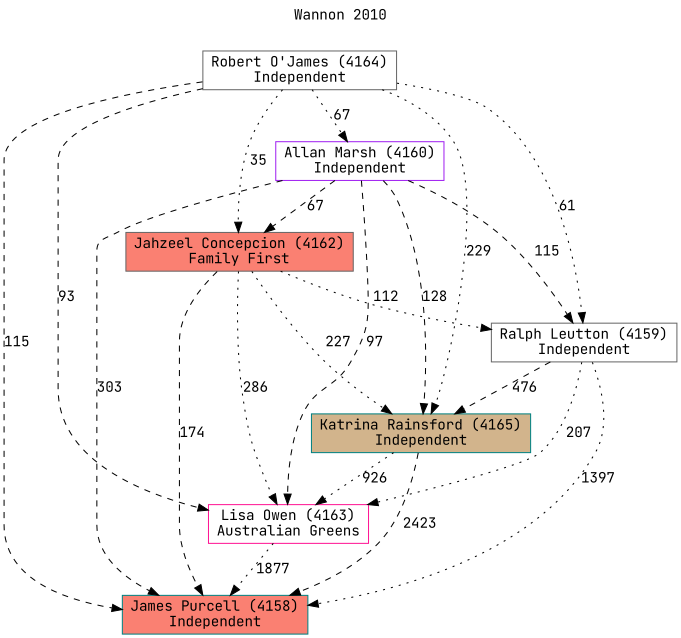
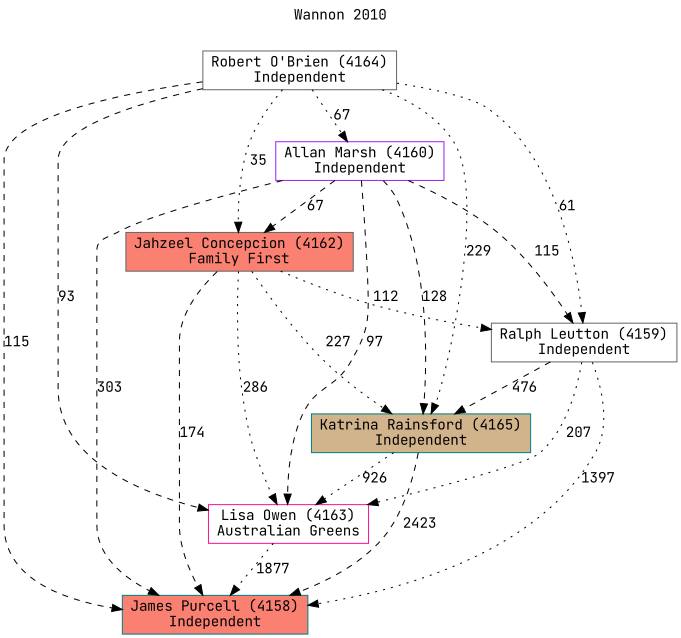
(300, 70) -> (300, 70)
